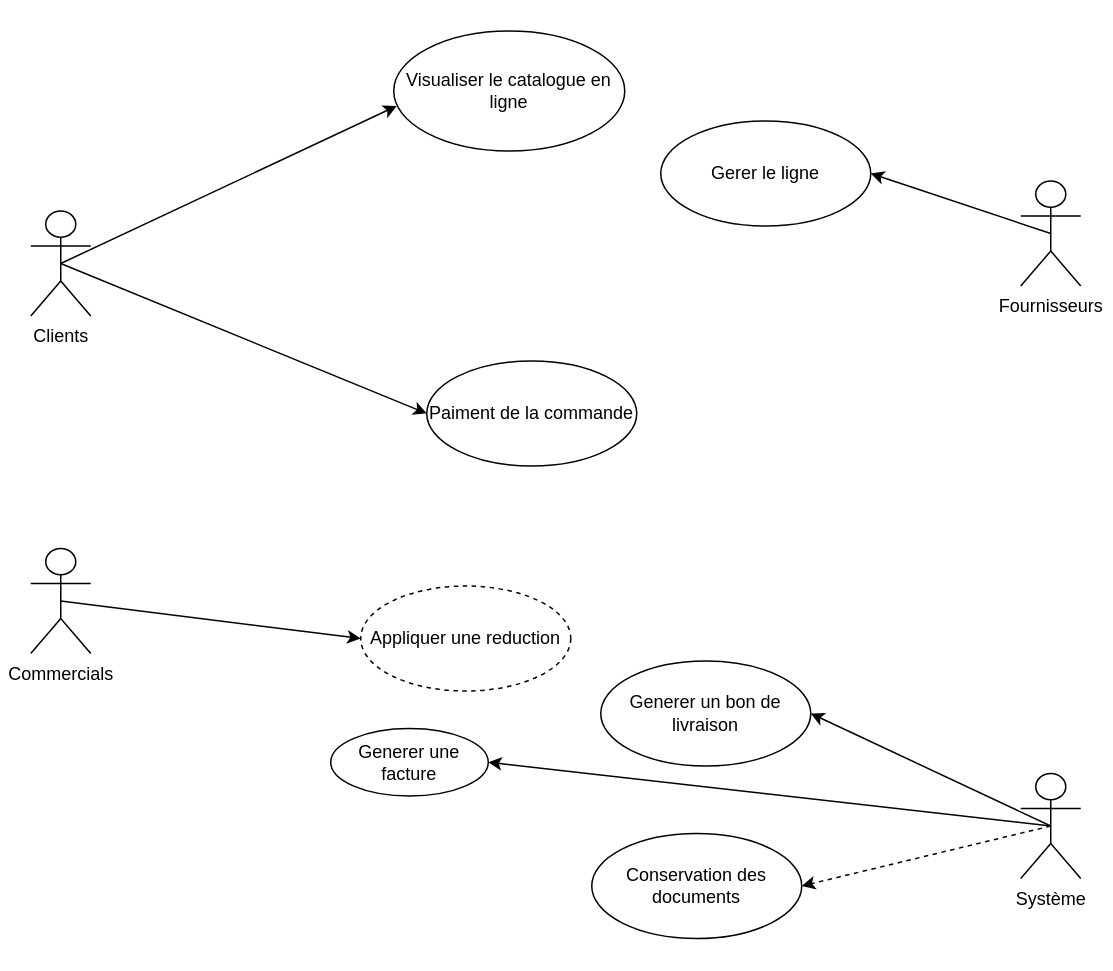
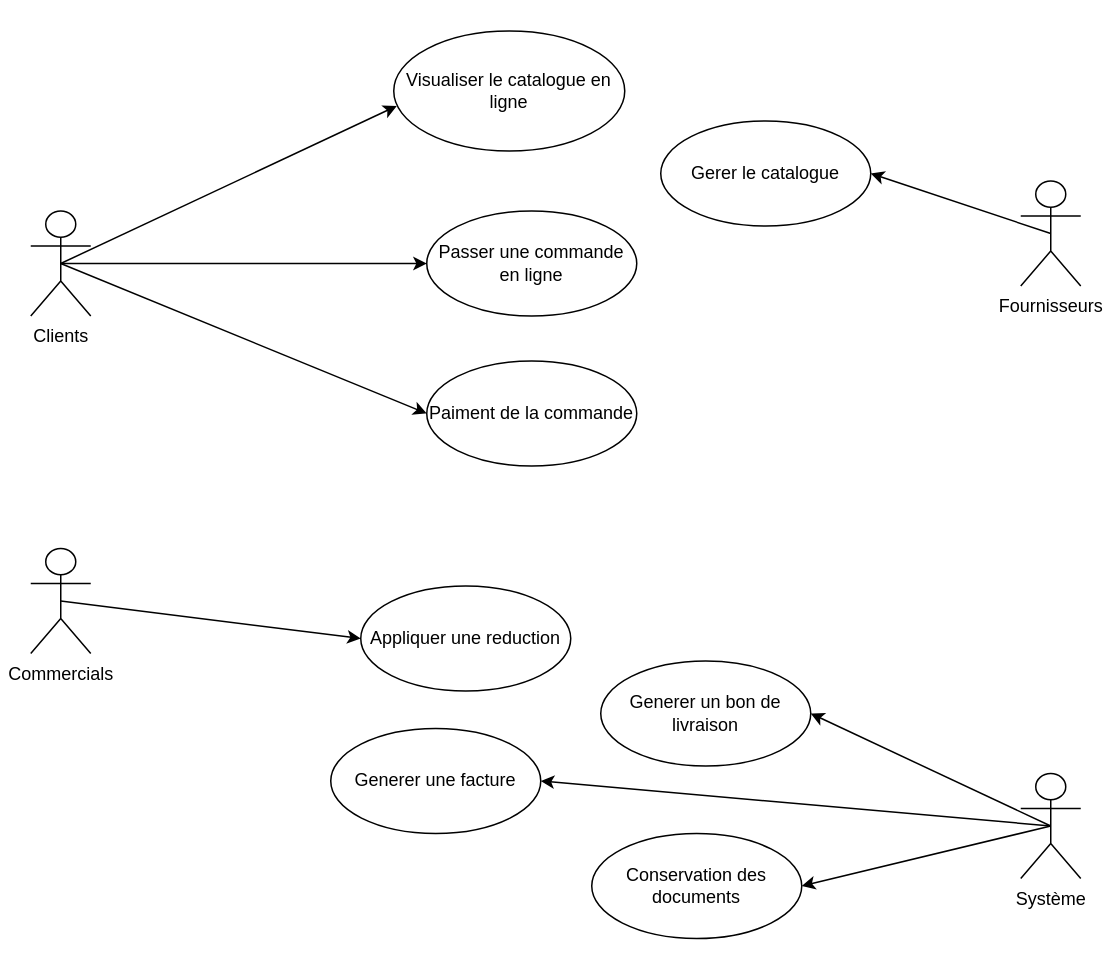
(766, 173) -> (766, 173)
none -> (241, 263)
none -> (532, 263)
(466, 638) -> (466, 638)
(410, 762) -> (436, 781)
(930, 855) -> (930, 855)
